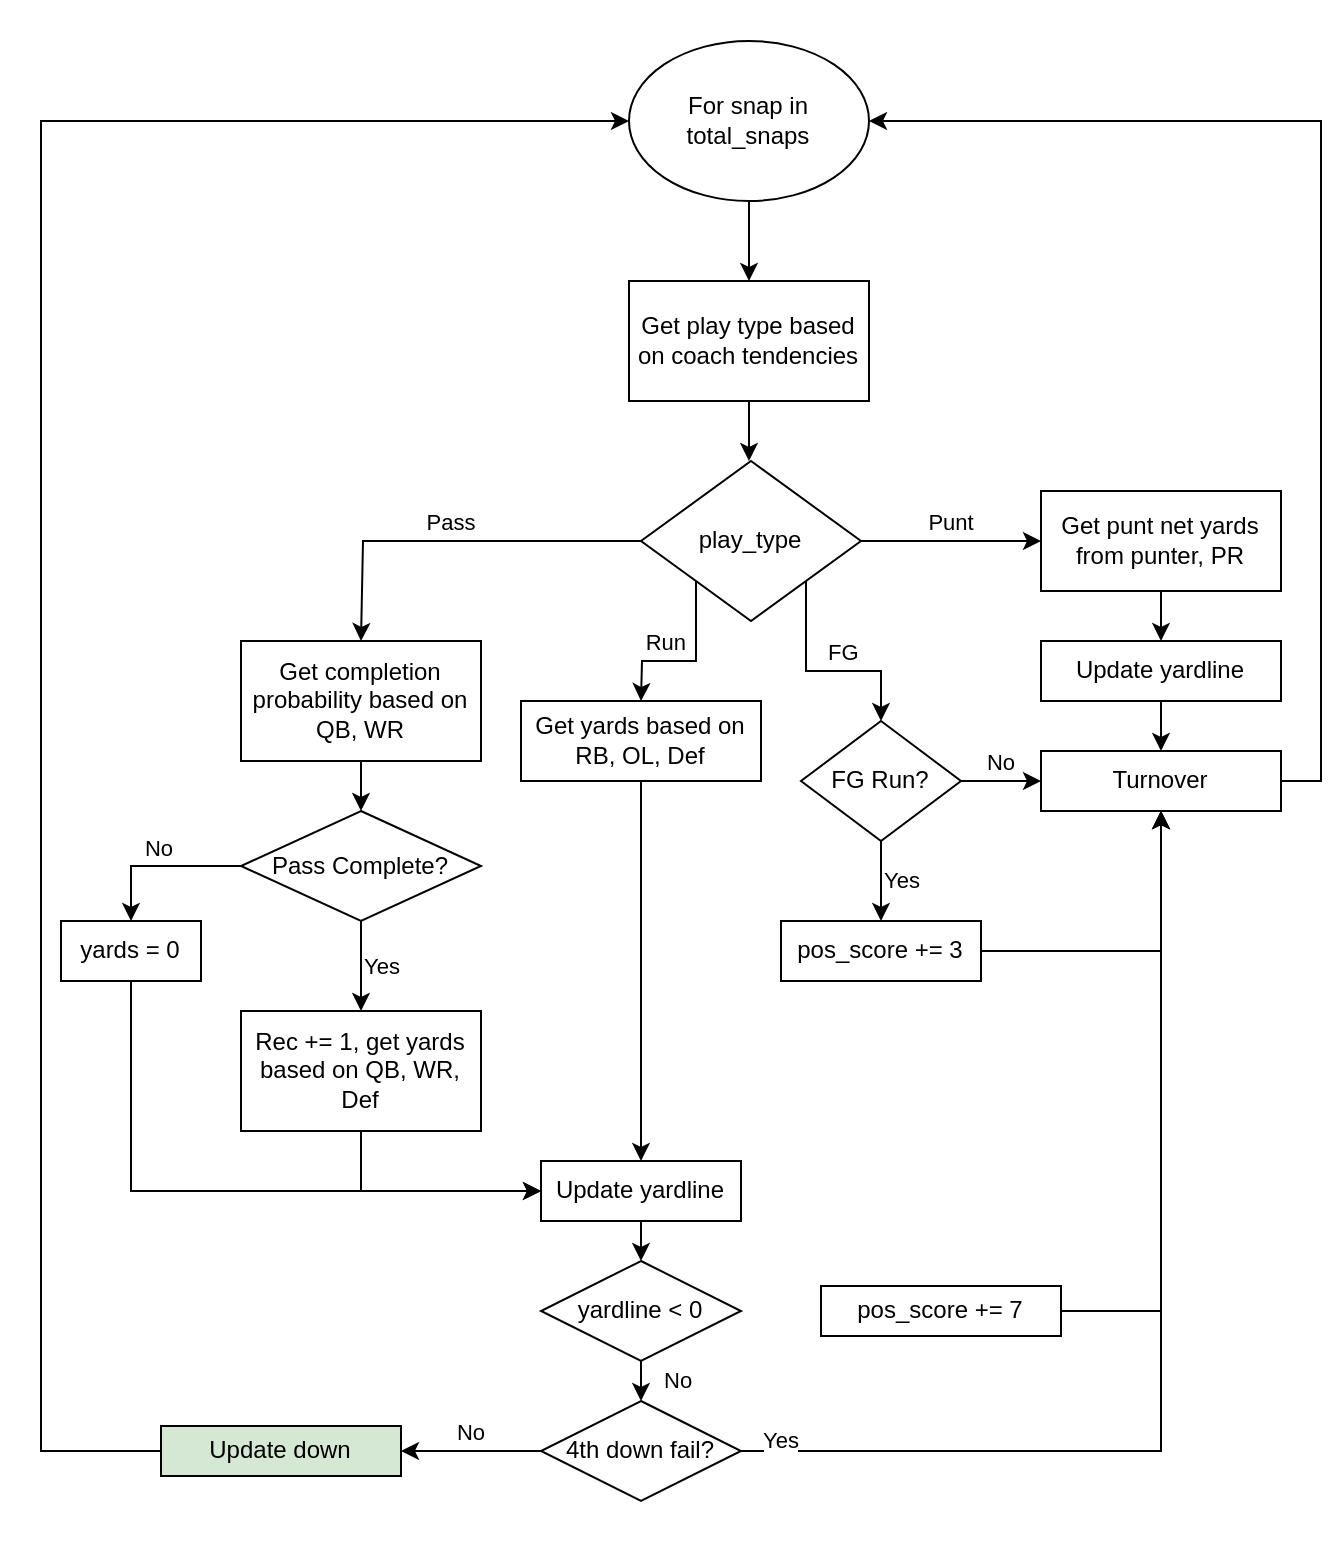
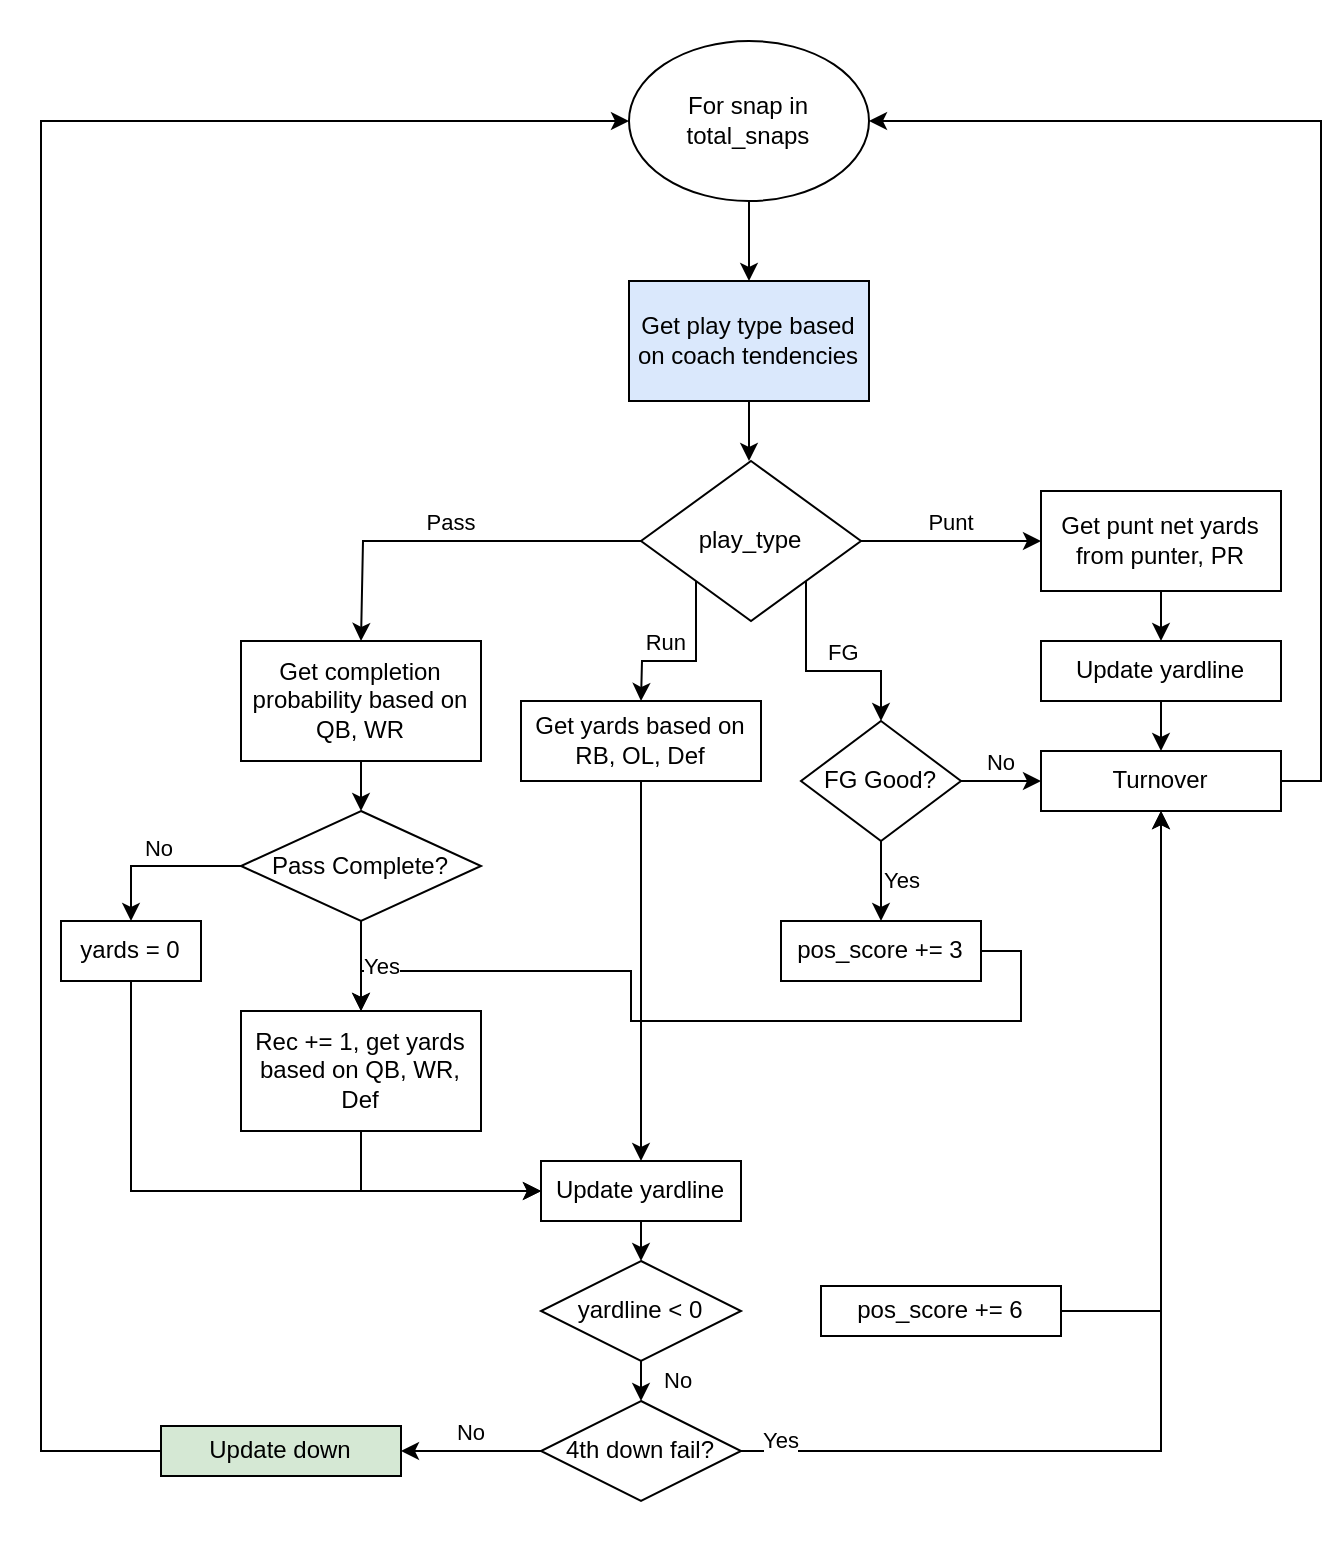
(749, 341) -> (749, 341)
(881, 781) -> (881, 781)
(1087, 951) -> (721, 1021)
(941, 1311) -> (941, 1311)
